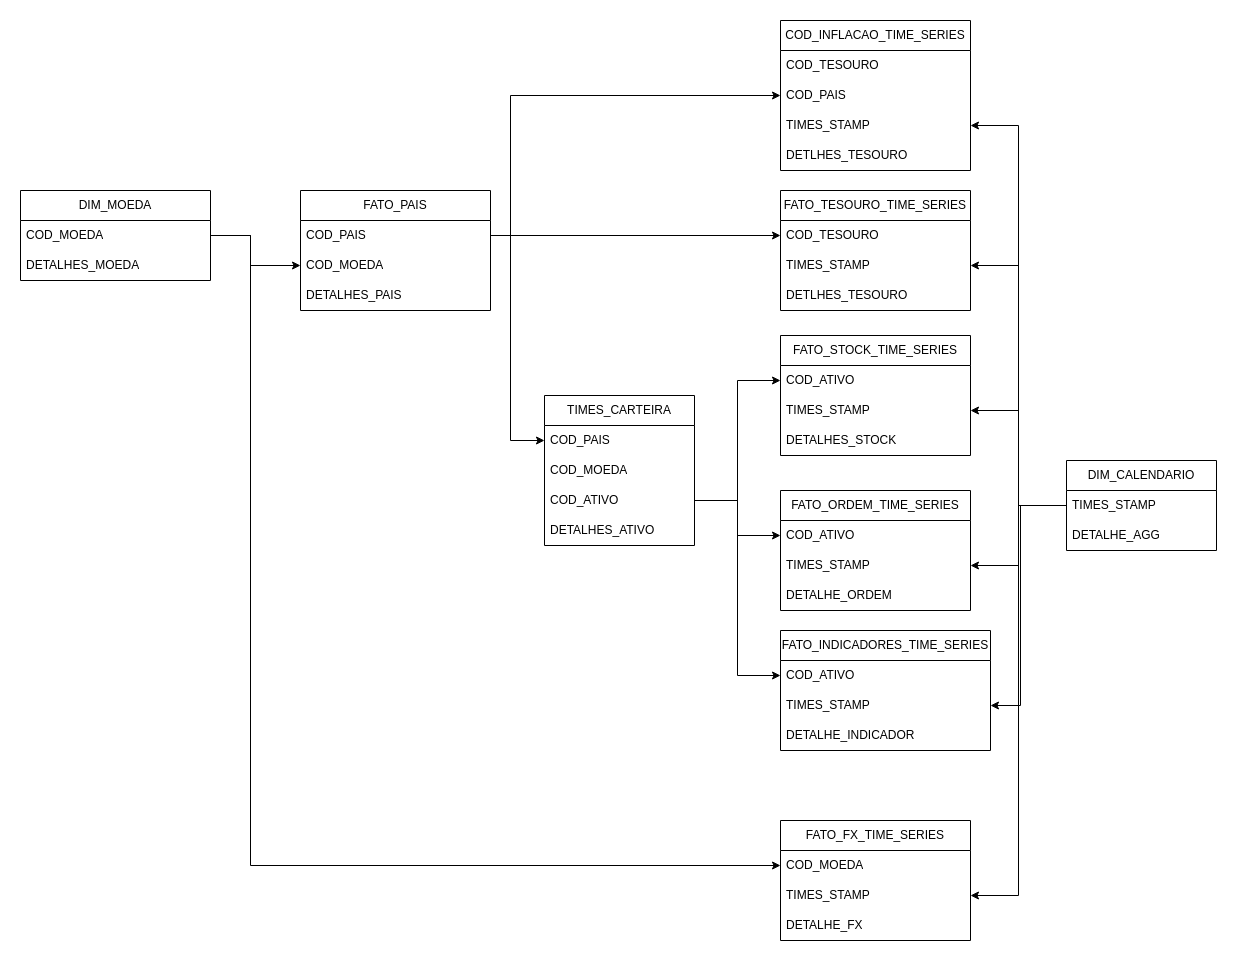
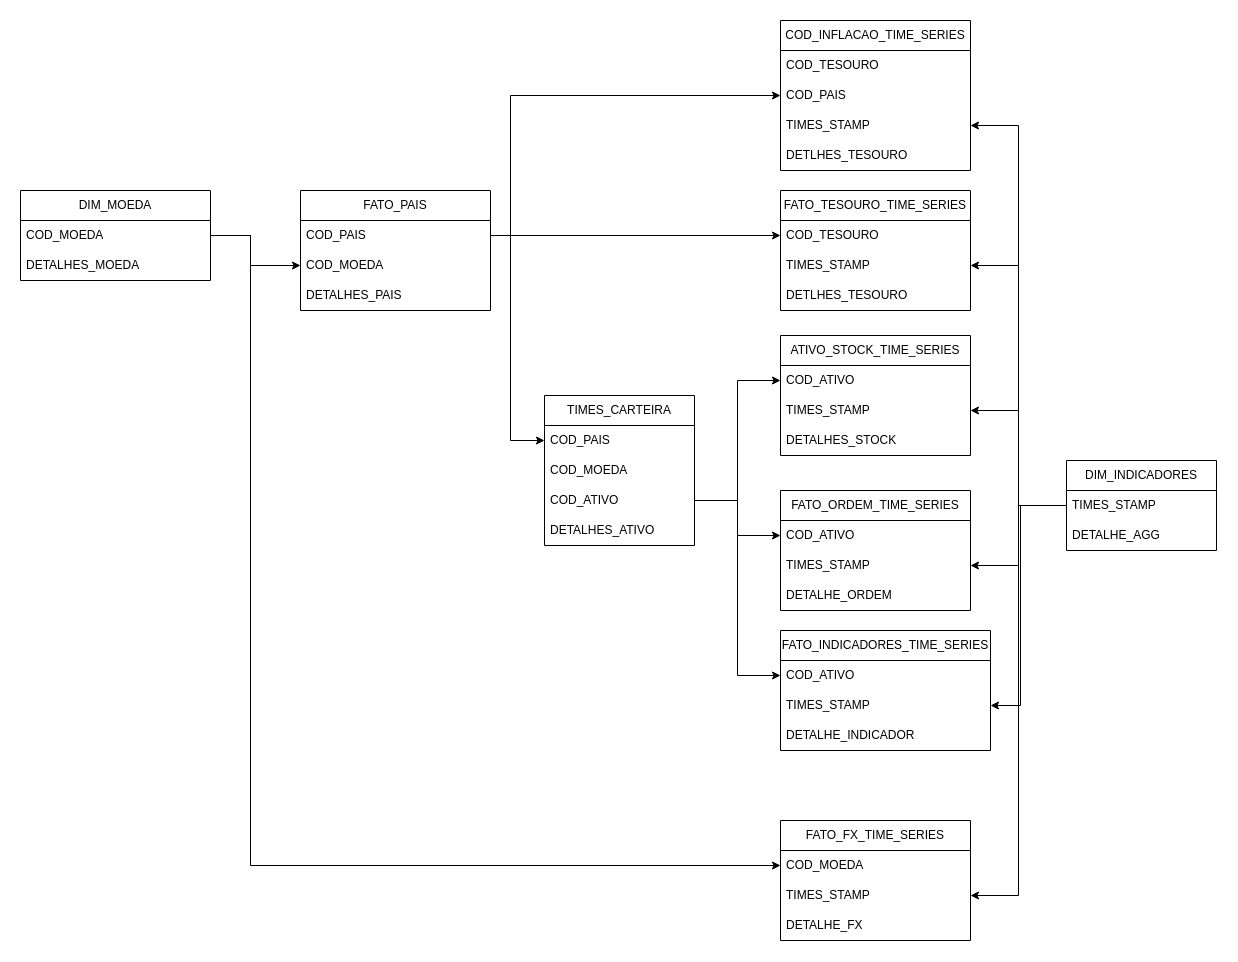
(876, 351) -> (876, 351)
(1142, 476) -> (1142, 476)
